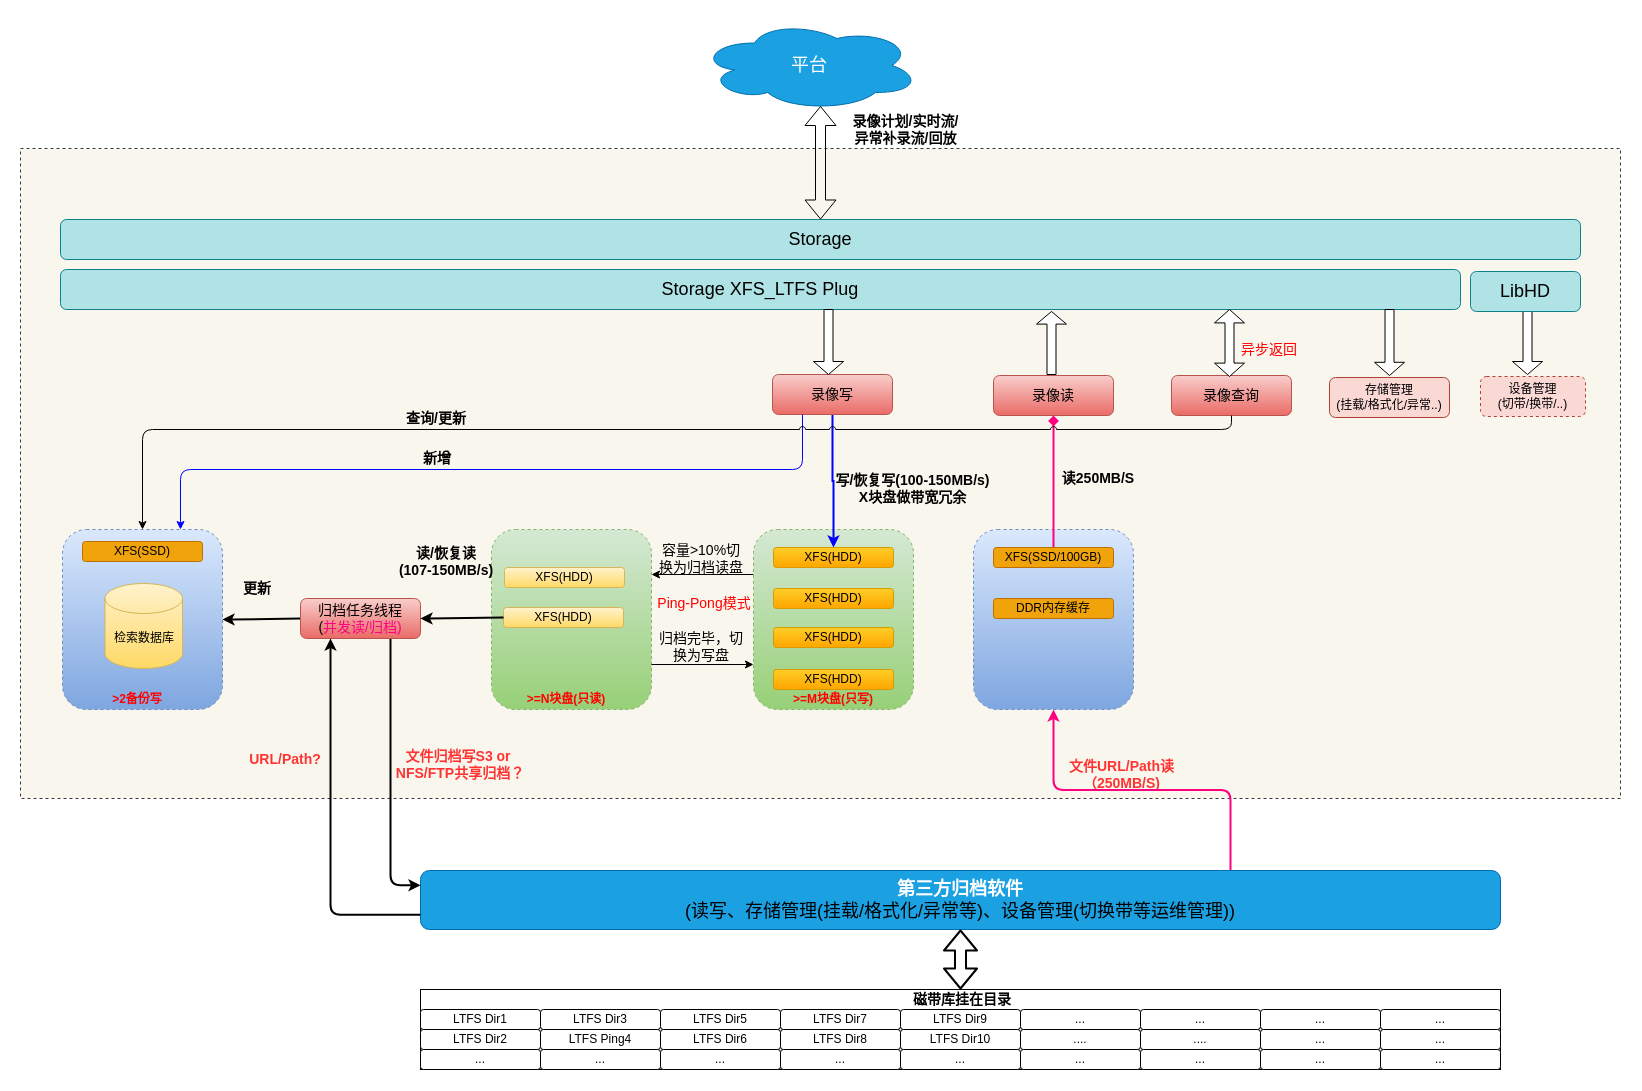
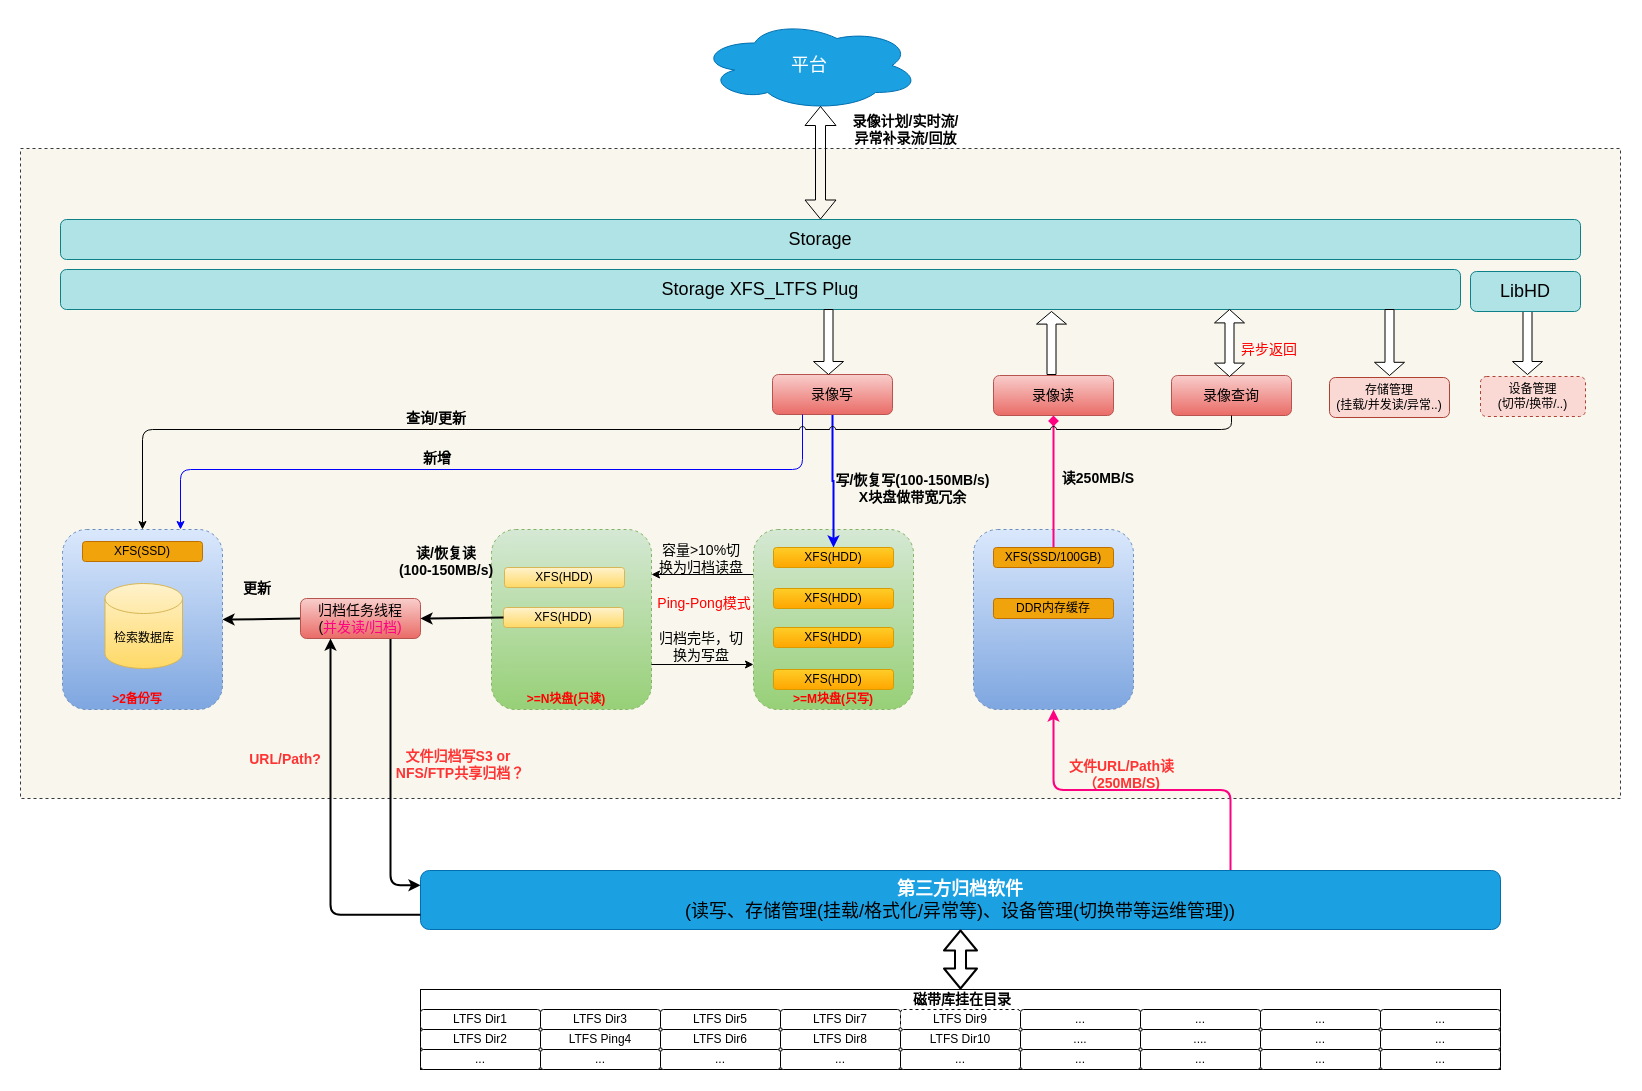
(1390, 398) -> (1390, 398)
(447, 562) -> (447, 562)
(961, 1020) -> (961, 1020)
